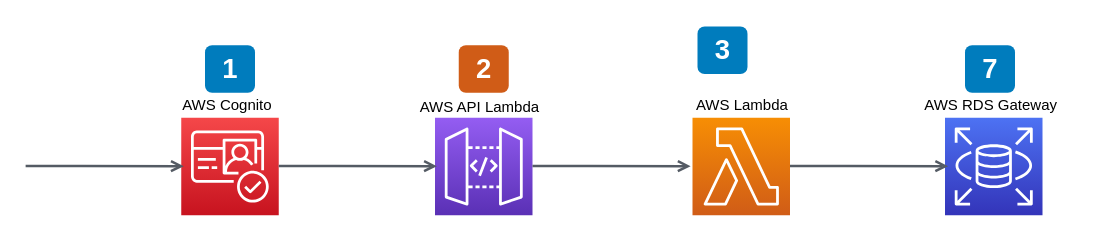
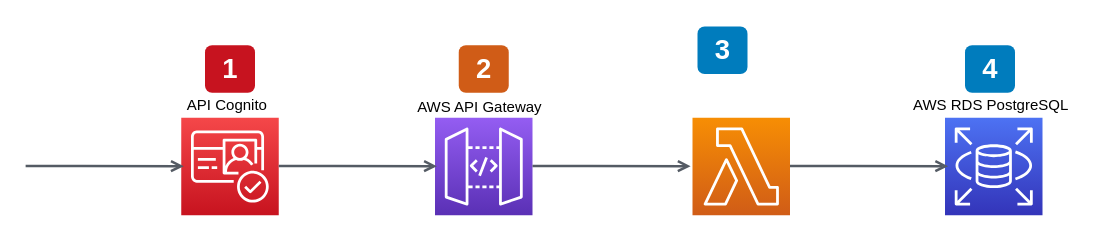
(230, 69) -> (230, 69)
(991, 69) -> (991, 69)
(741, 105) -> none
(228, 106) -> (228, 106)
(991, 106) -> (991, 106)
(480, 107) -> (480, 107)
